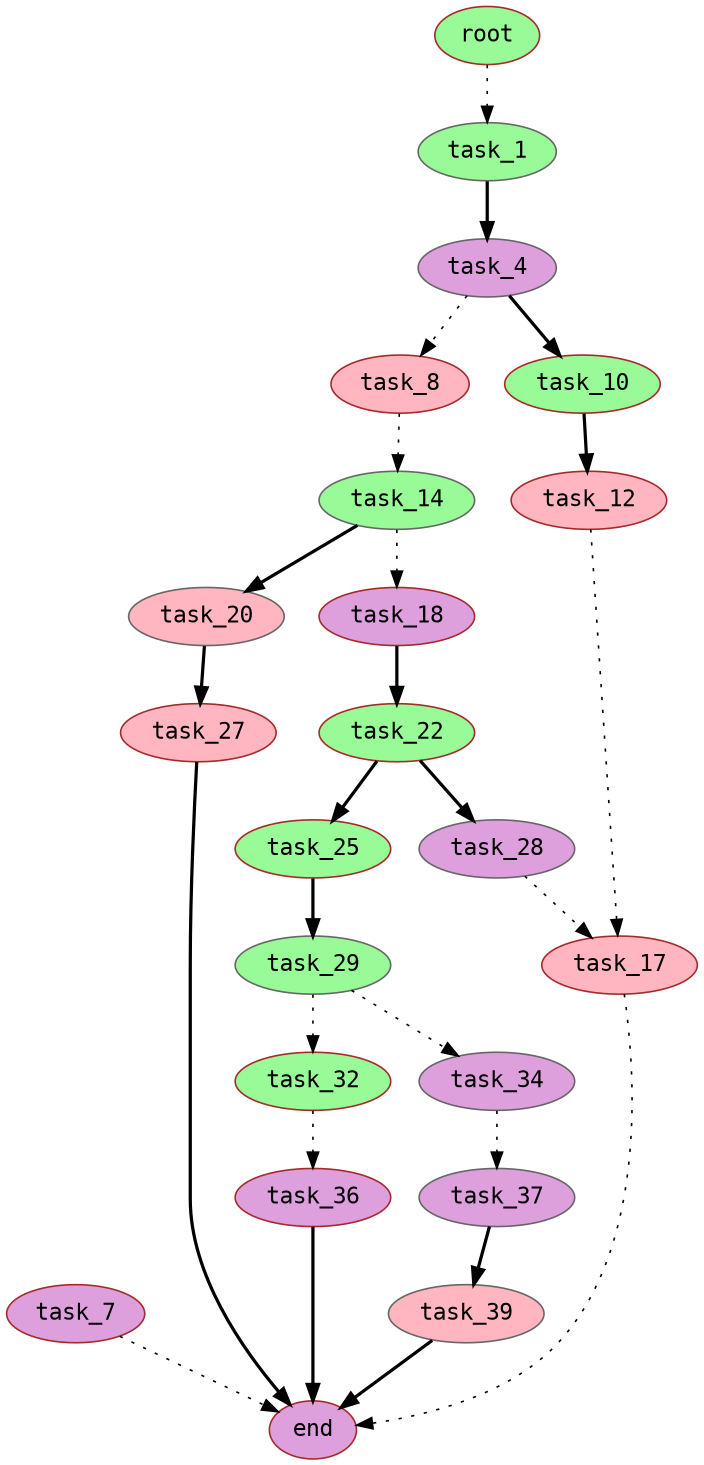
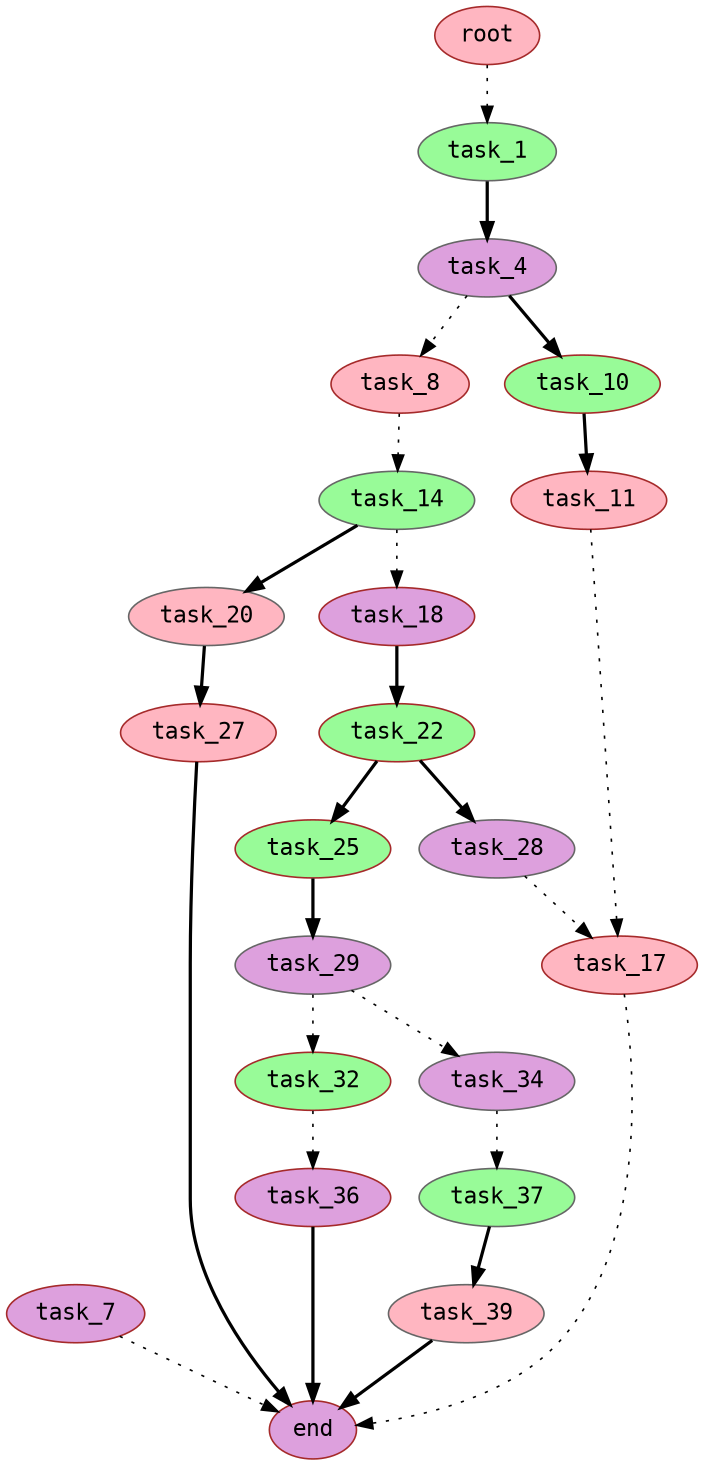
(487, 36) -> (487, 36)
(589, 500) -> (589, 500)
(313, 965) -> (313, 965)
(497, 1198) -> (497, 1198)
